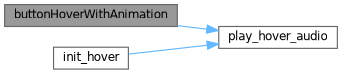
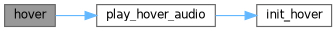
(91, 16) -> (30, 16)
(168, 50) -> (230, 16)
